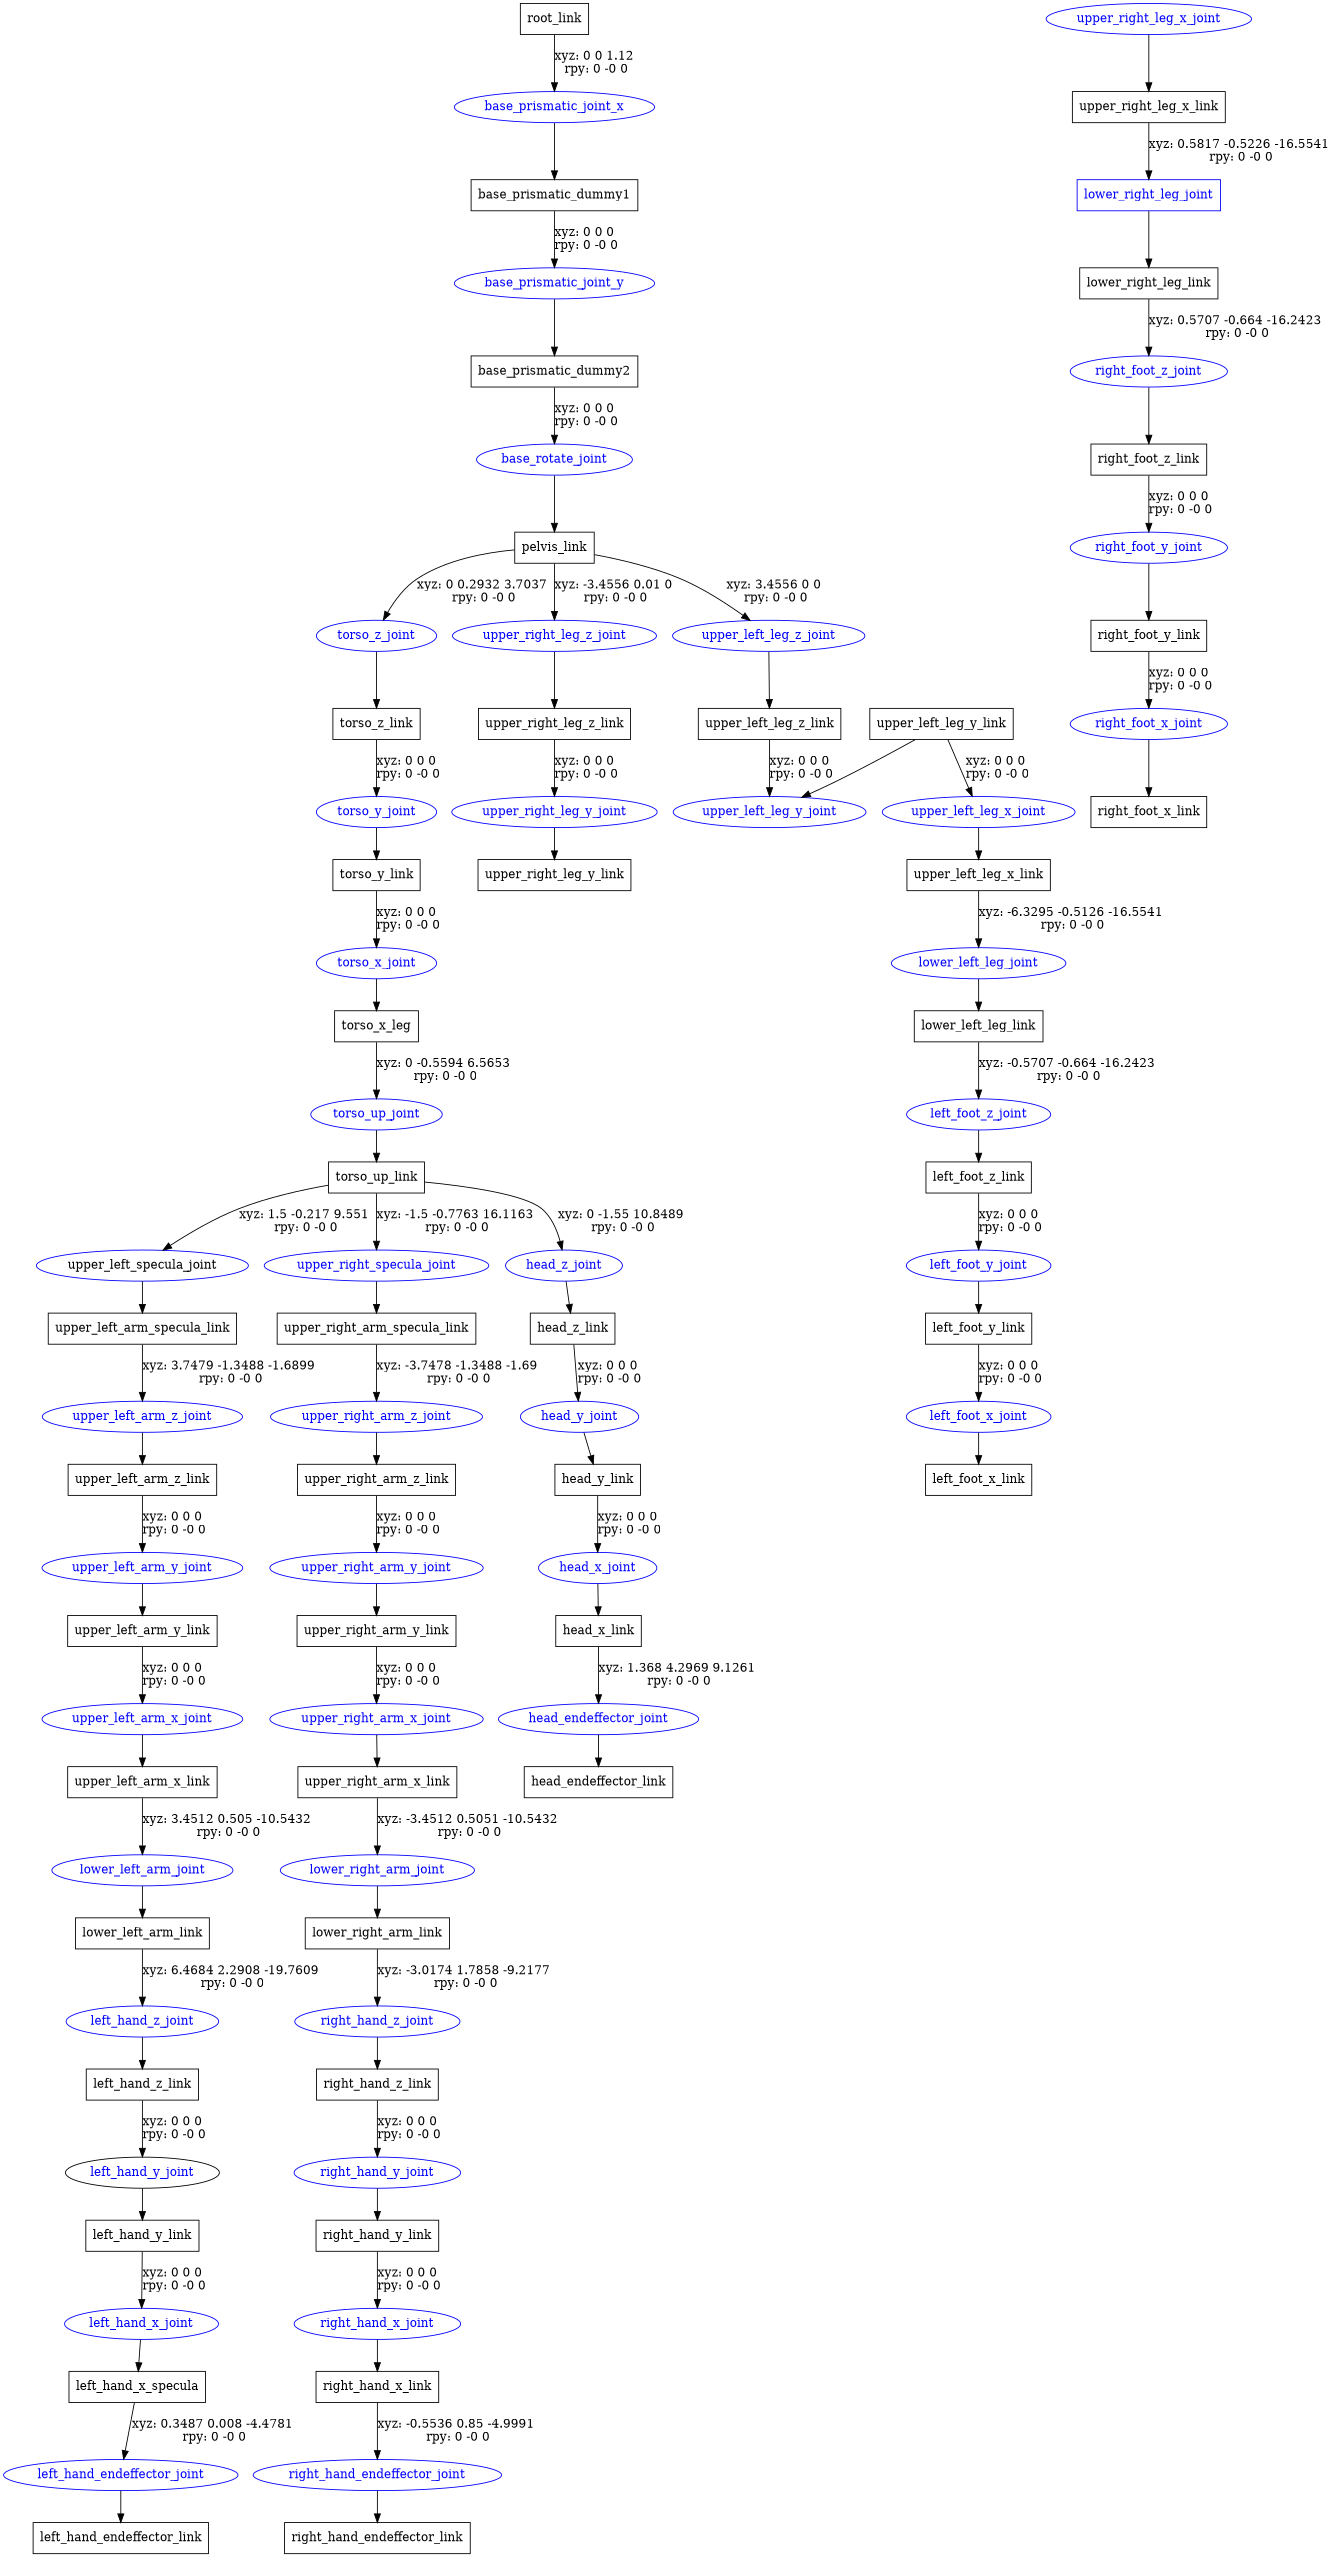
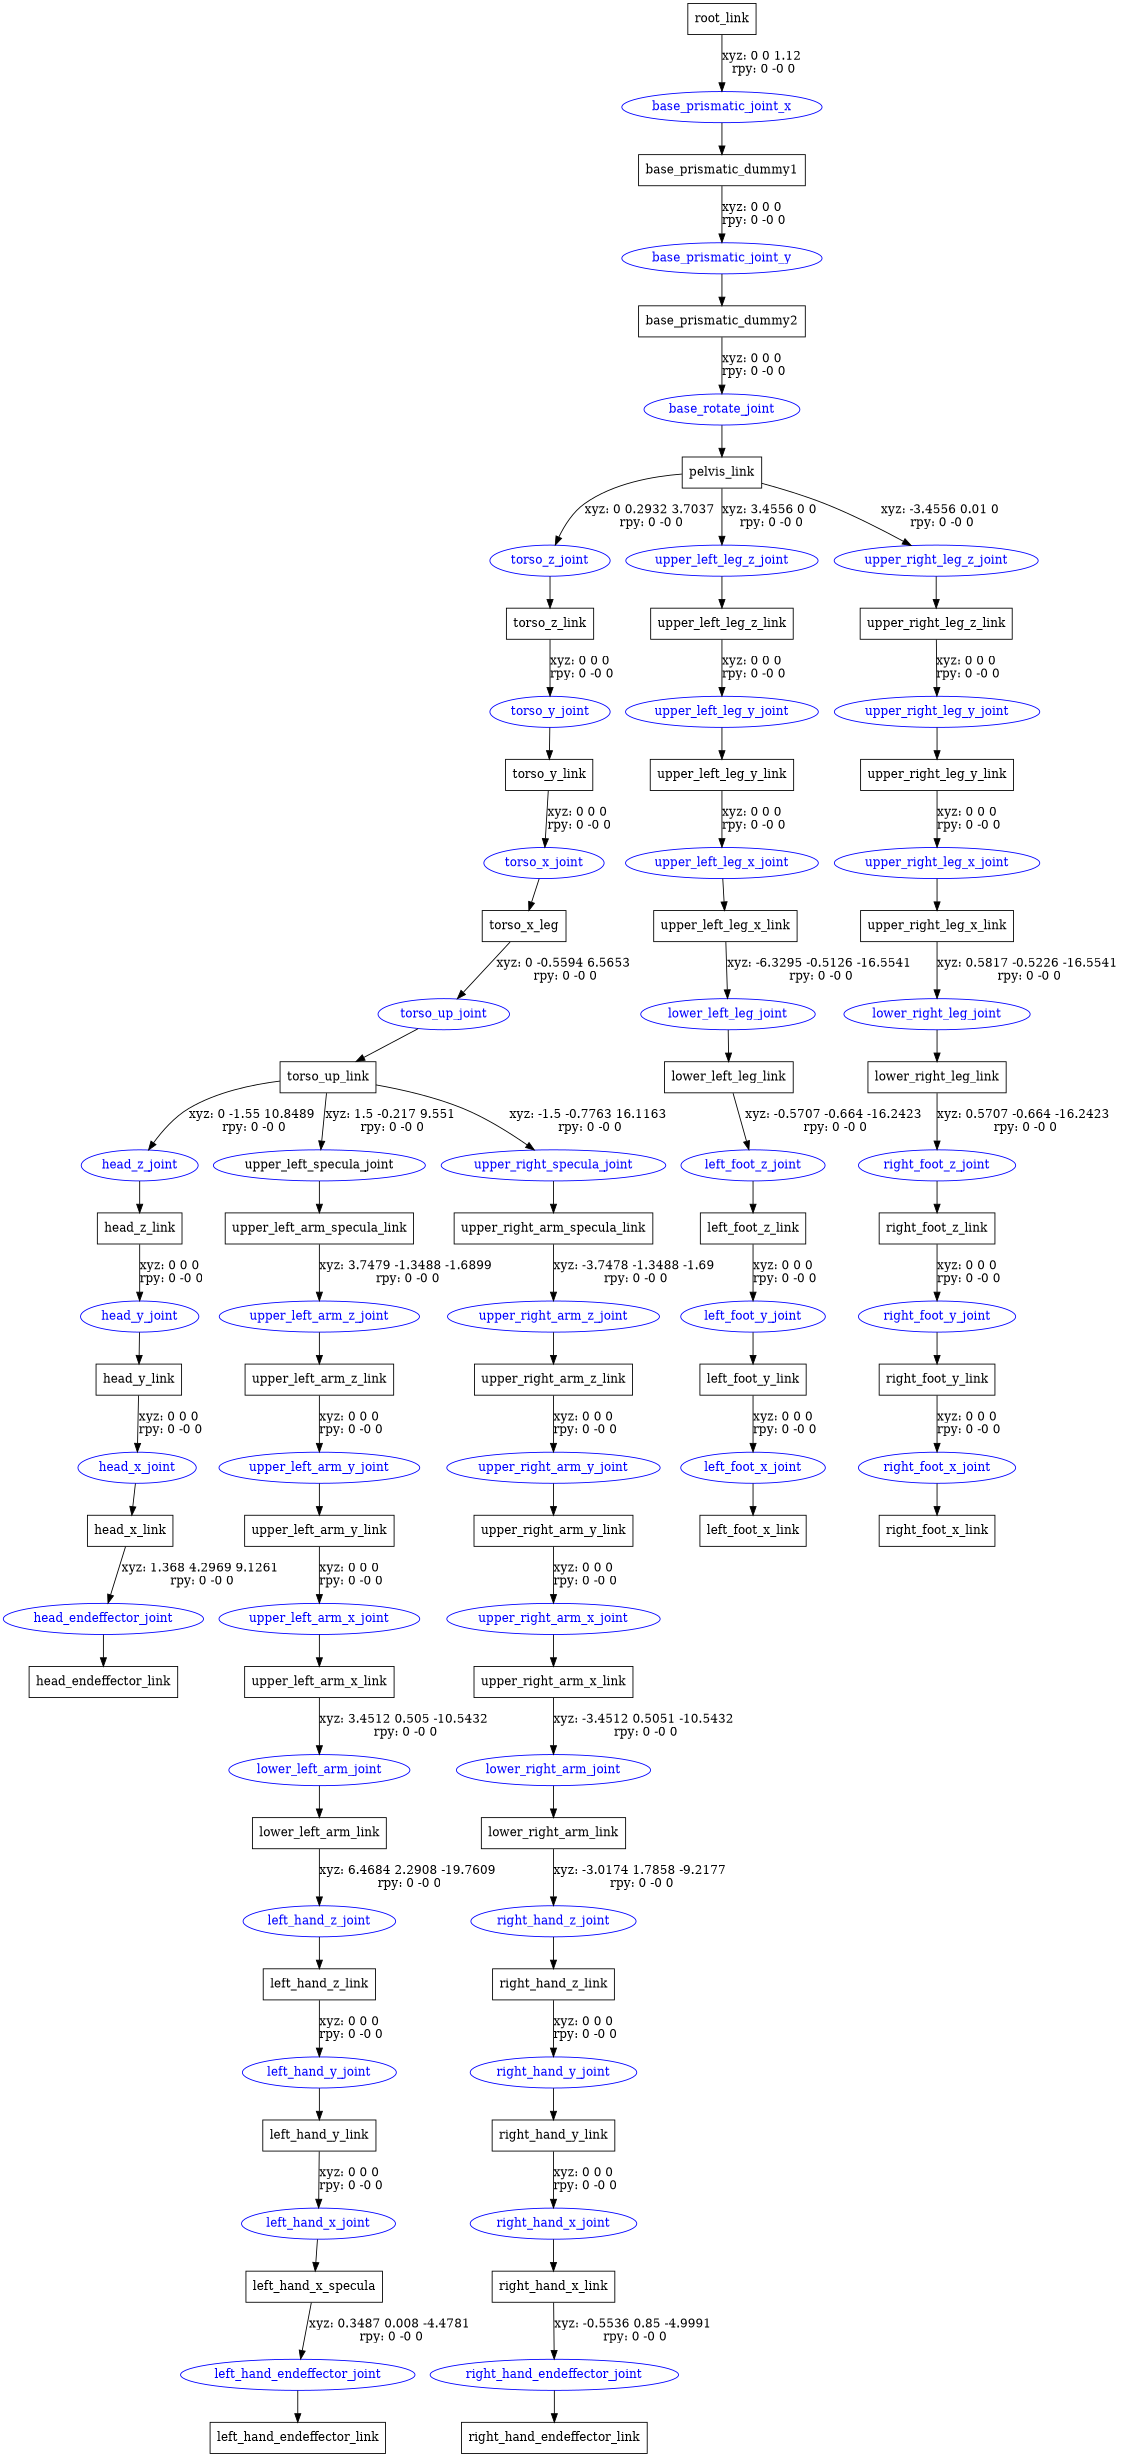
(1149, 195) -> (937, 1014)
(863, 768) -> (722, 739)
none -> (937, 815)
(142, 2173) -> (319, 2072)
